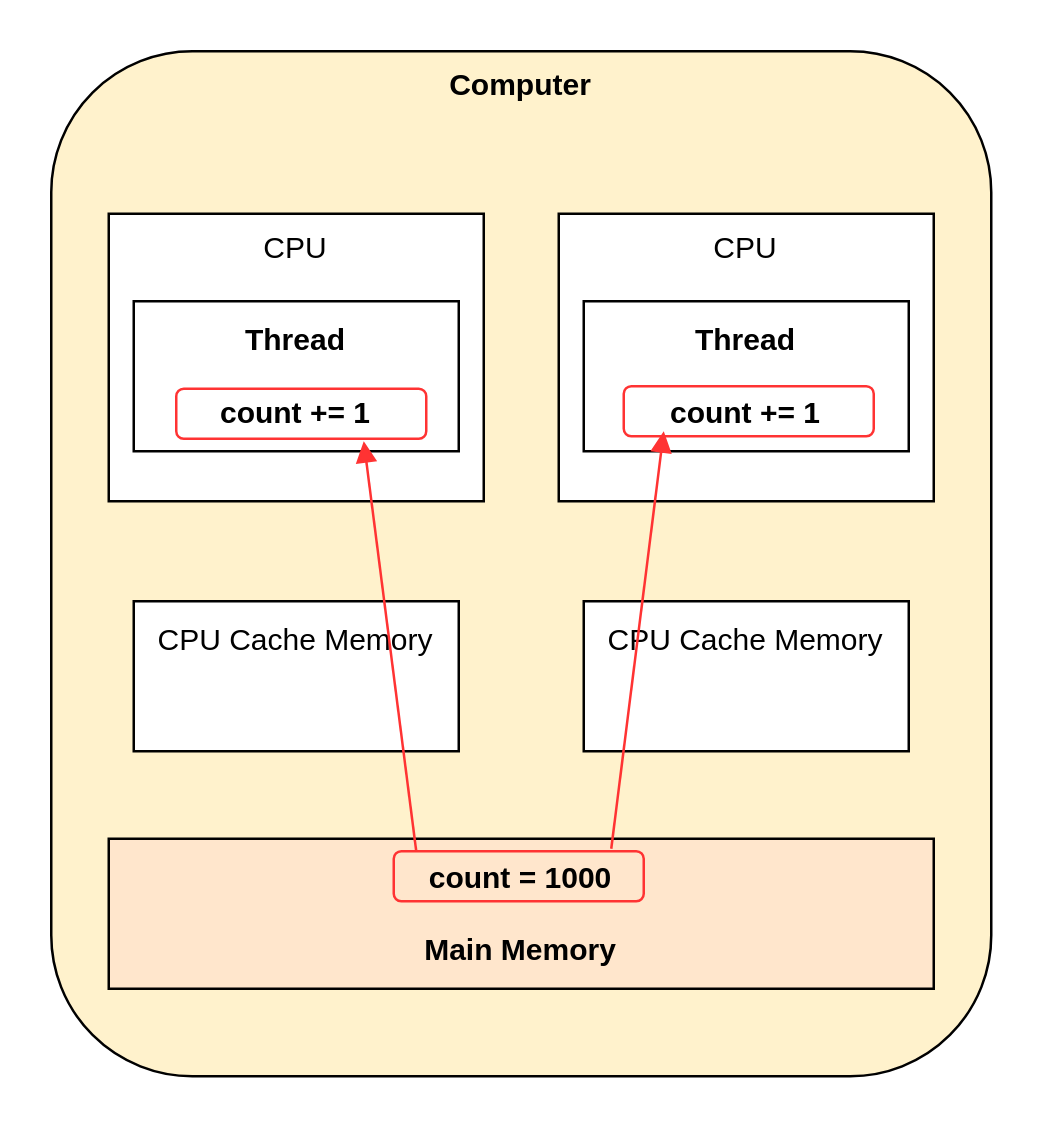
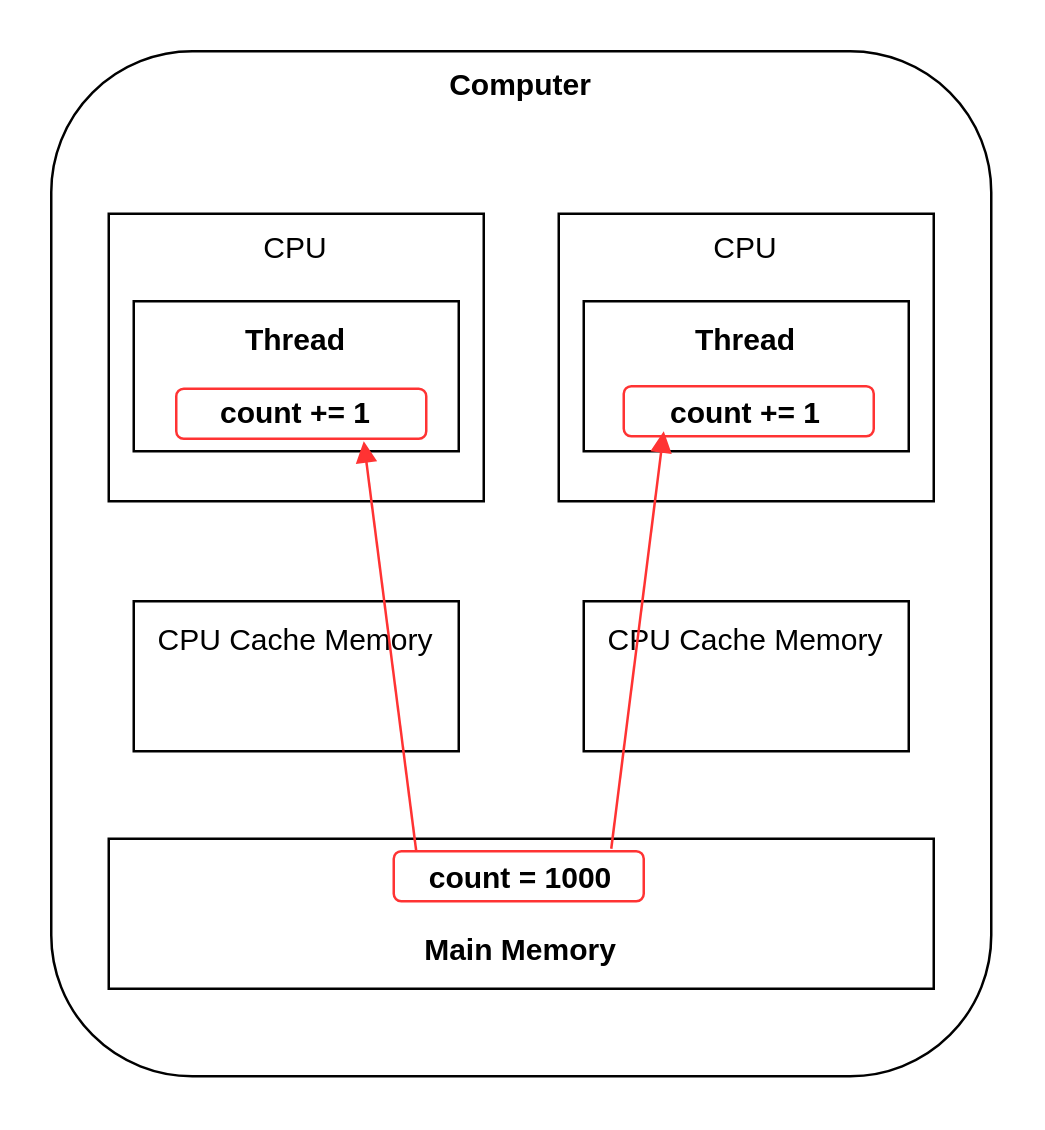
(521, 564) -> (521, 564)
(521, 914) -> (521, 914)
